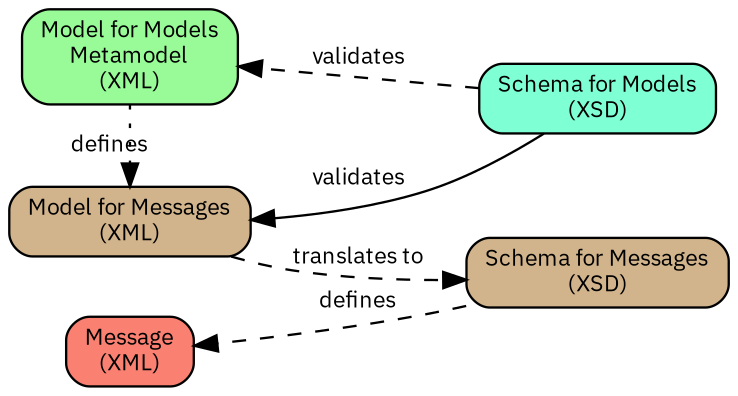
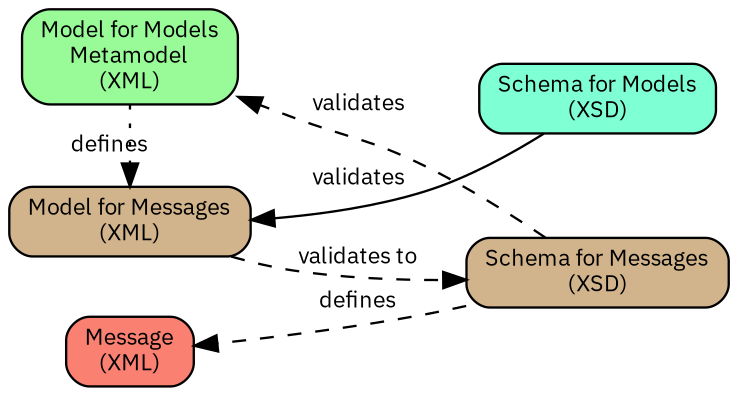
(370, 78) -> (409, 159)
(359, 258) -> (359, 258)
